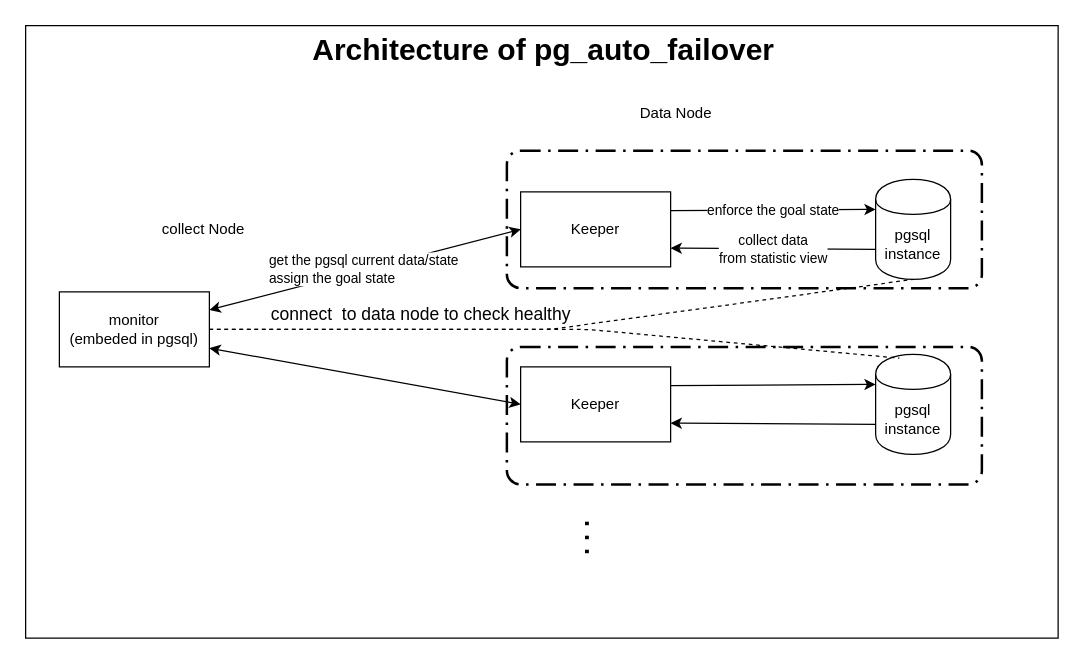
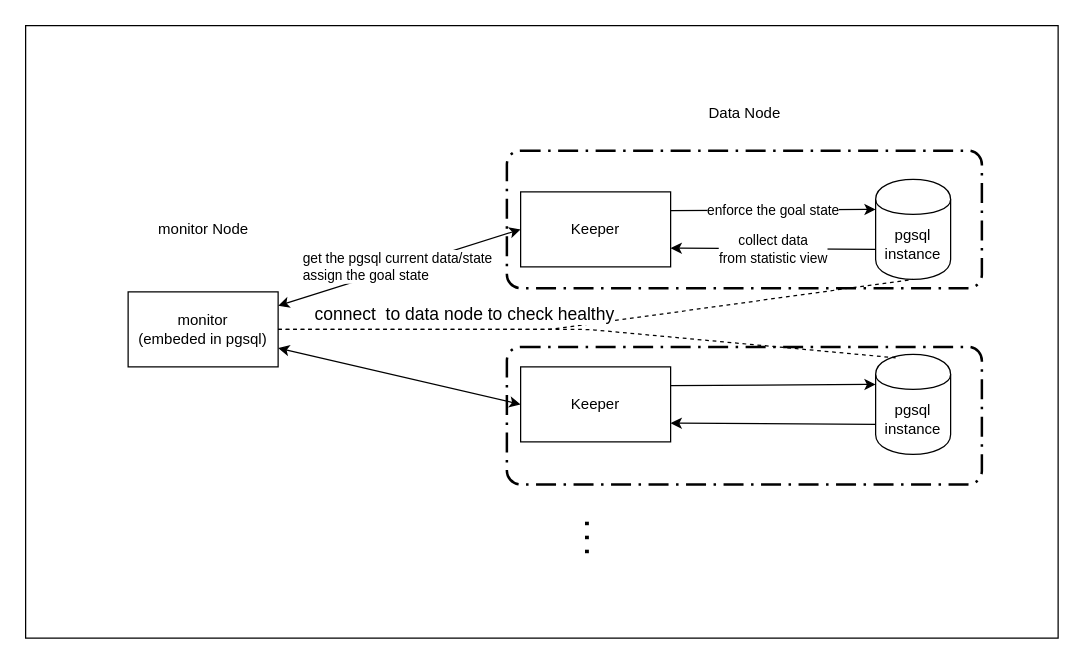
(543, 51) -> none
(676, 113) -> (744, 113)
(204, 229) -> (204, 229)
(134, 329) -> (203, 329)
